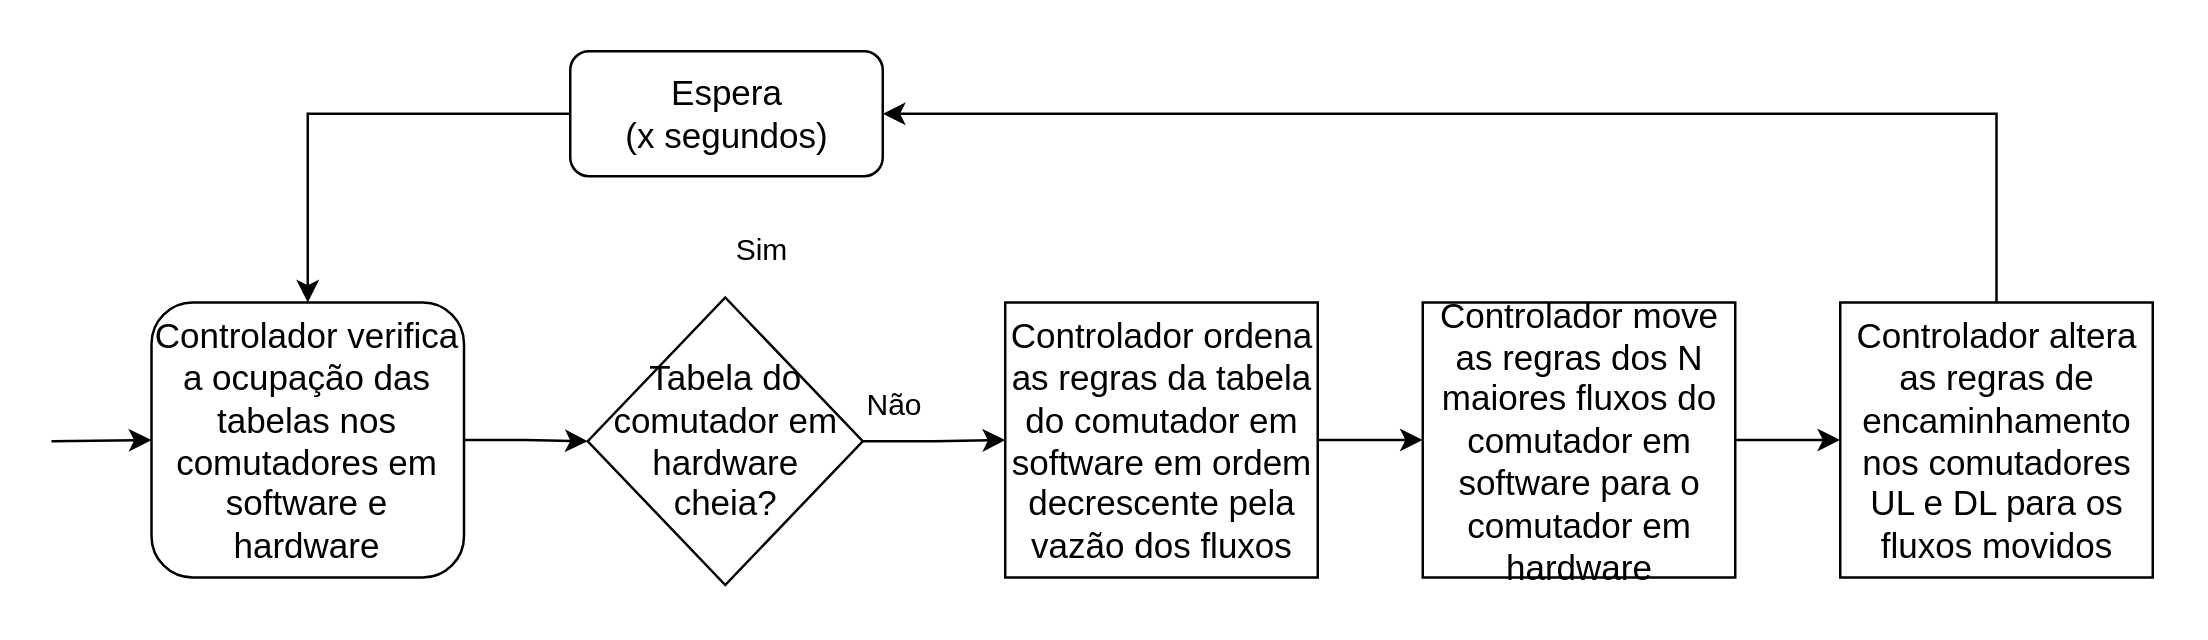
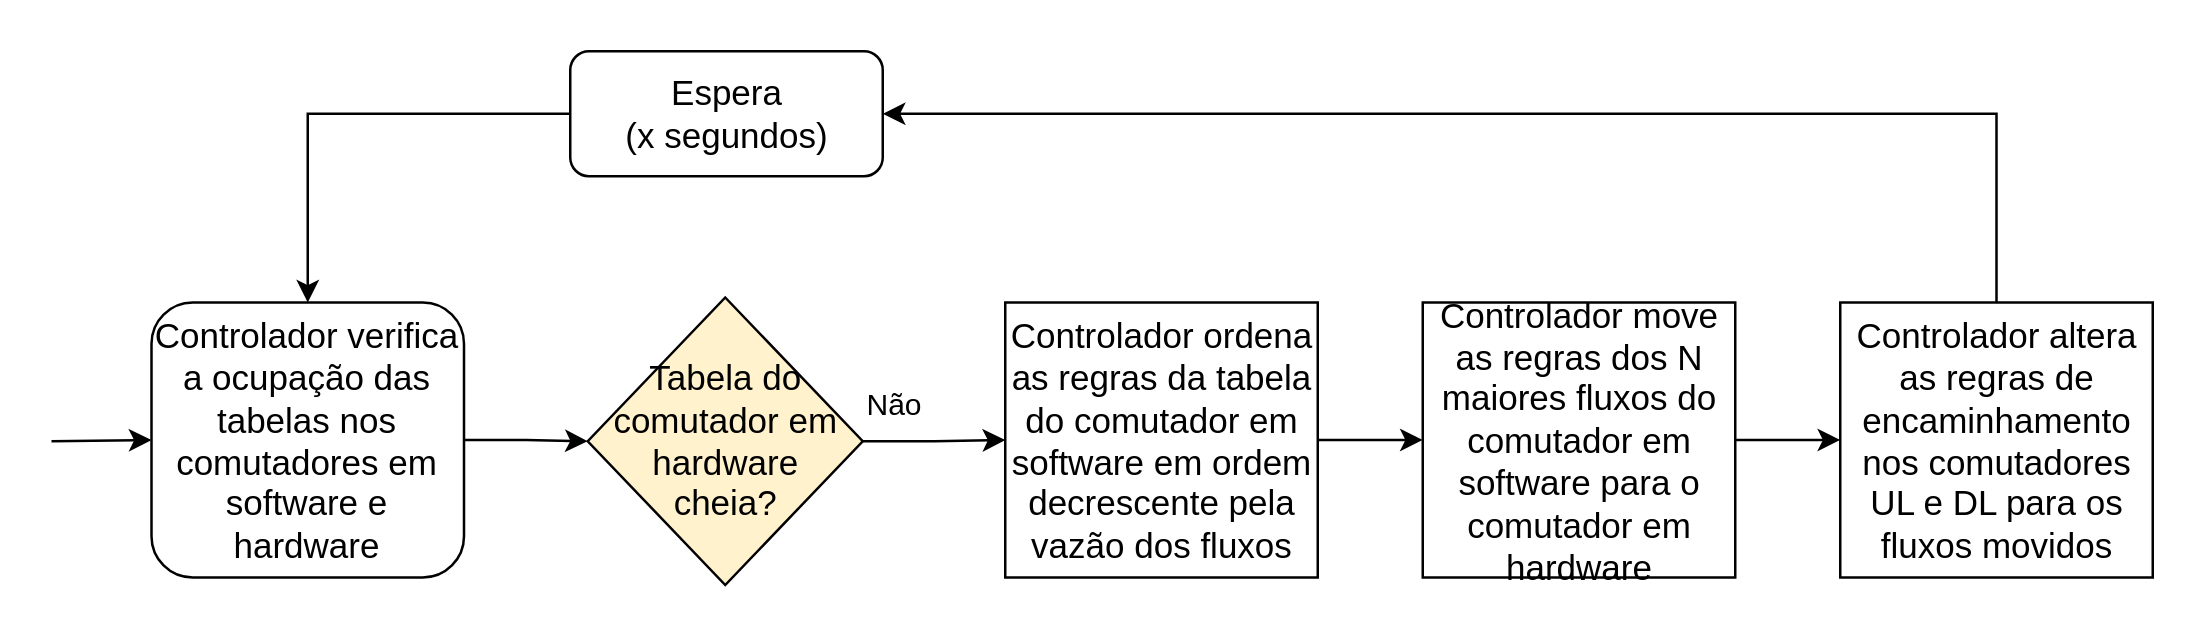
(761, 251) -> none
(725, 441) -> (725, 441)
